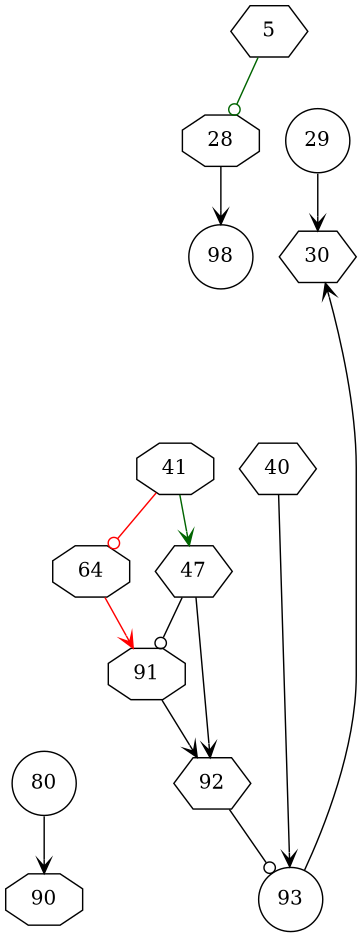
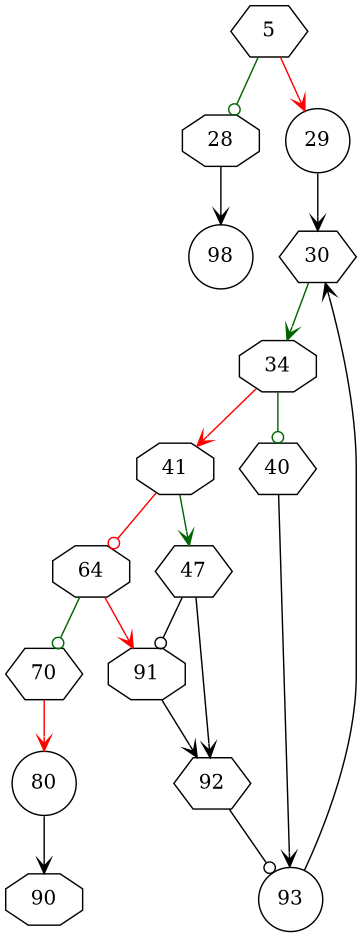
none -> (290, 78)
none -> (278, 366)
none -> (44, 674)
